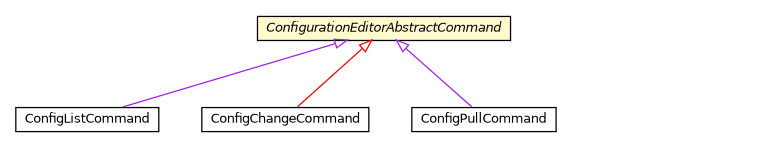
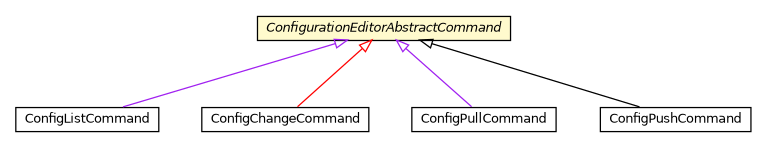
none -> (675, 119)
